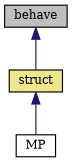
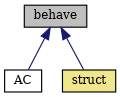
none -> (23, 81)
(36, 146) -> none
